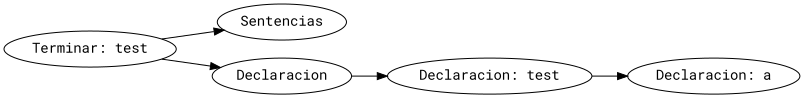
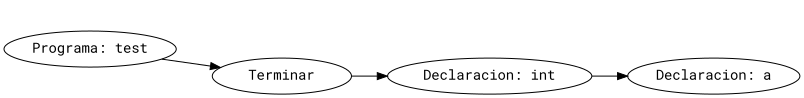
(282, 22) -> none
(90, 49) -> (90, 49)
(282, 76) -> (282, 76)
(490, 76) -> (490, 76)
